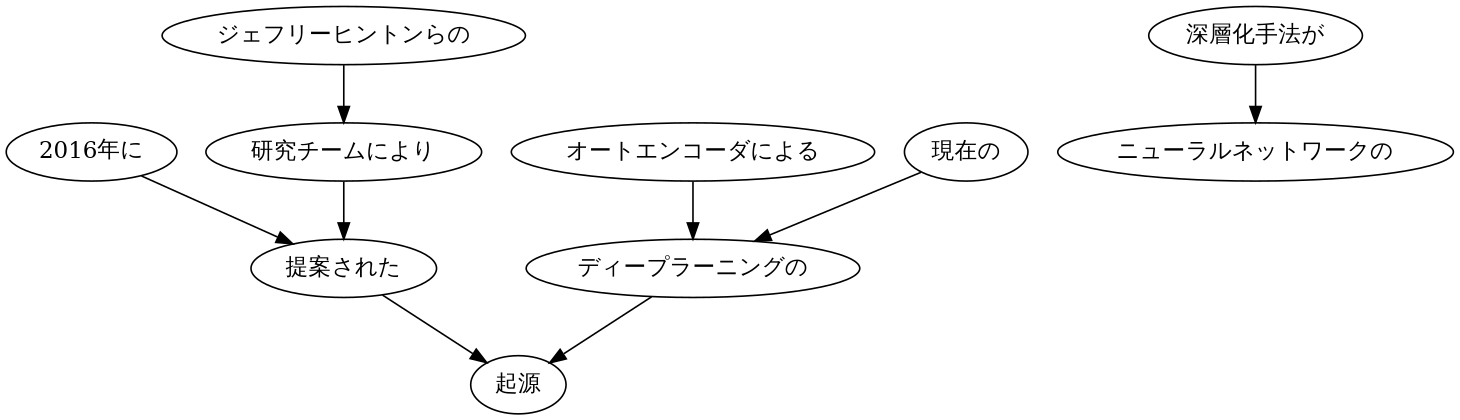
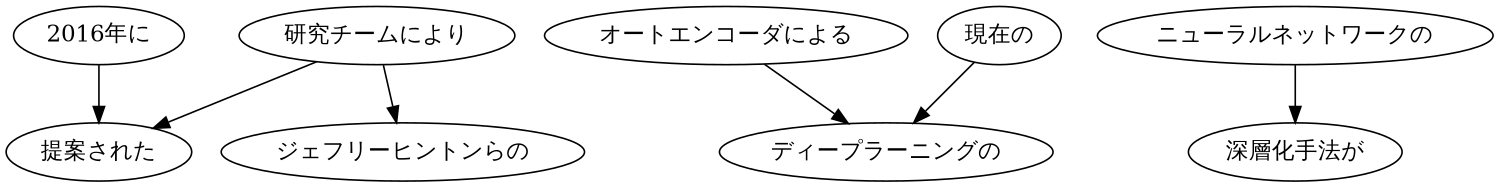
(344, 86) -> (388, 86)
(1256, 86) -> (1295, 86)
(518, 385) -> none
